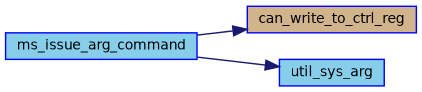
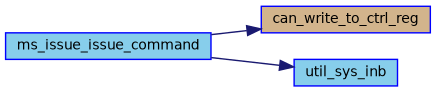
(101, 46) -> (108, 46)
(332, 73) -> (346, 73)
